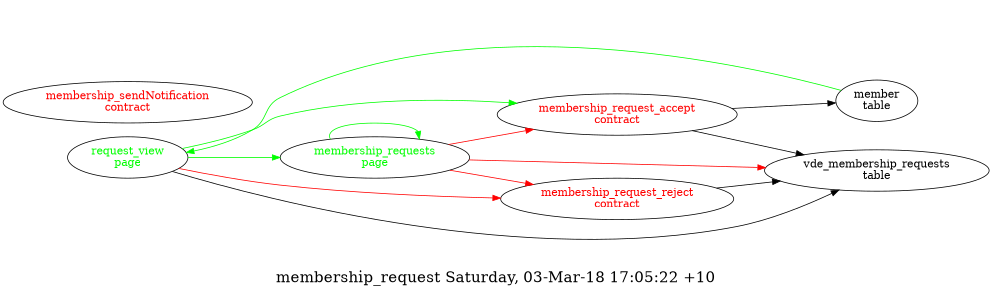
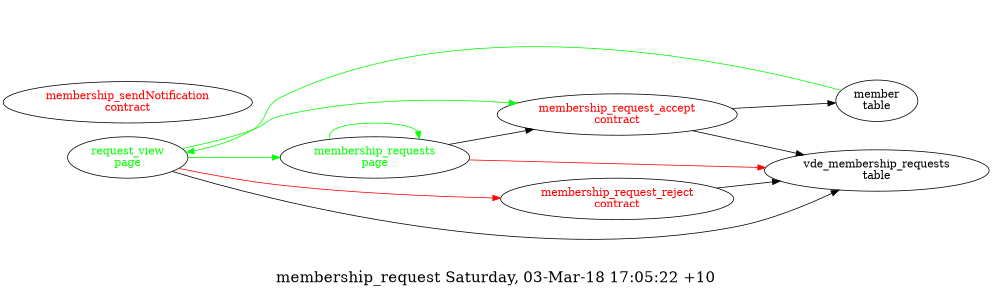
(487, 138) -> (487, 138)
(488, 177) -> none
